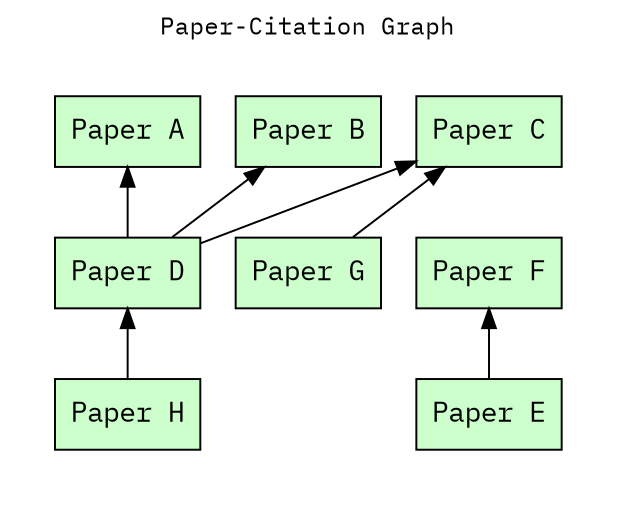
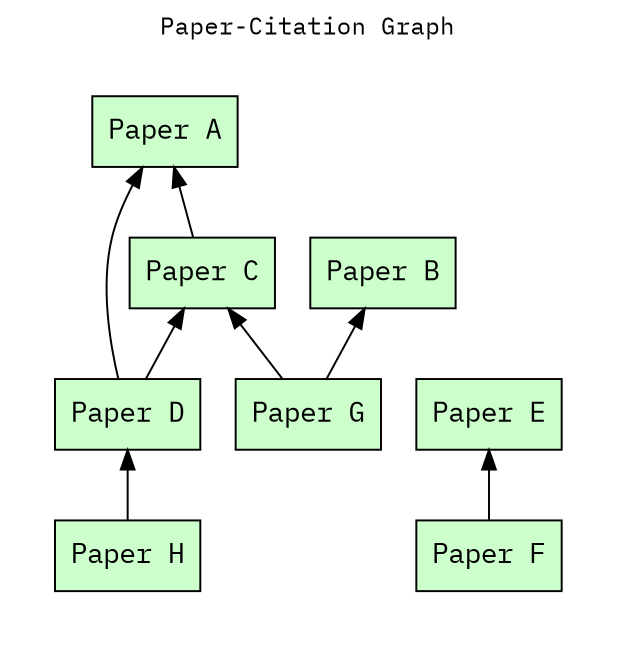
(210, 208) -> (341, 352)
none -> (186, 212)
(489, 353) -> (489, 495)
